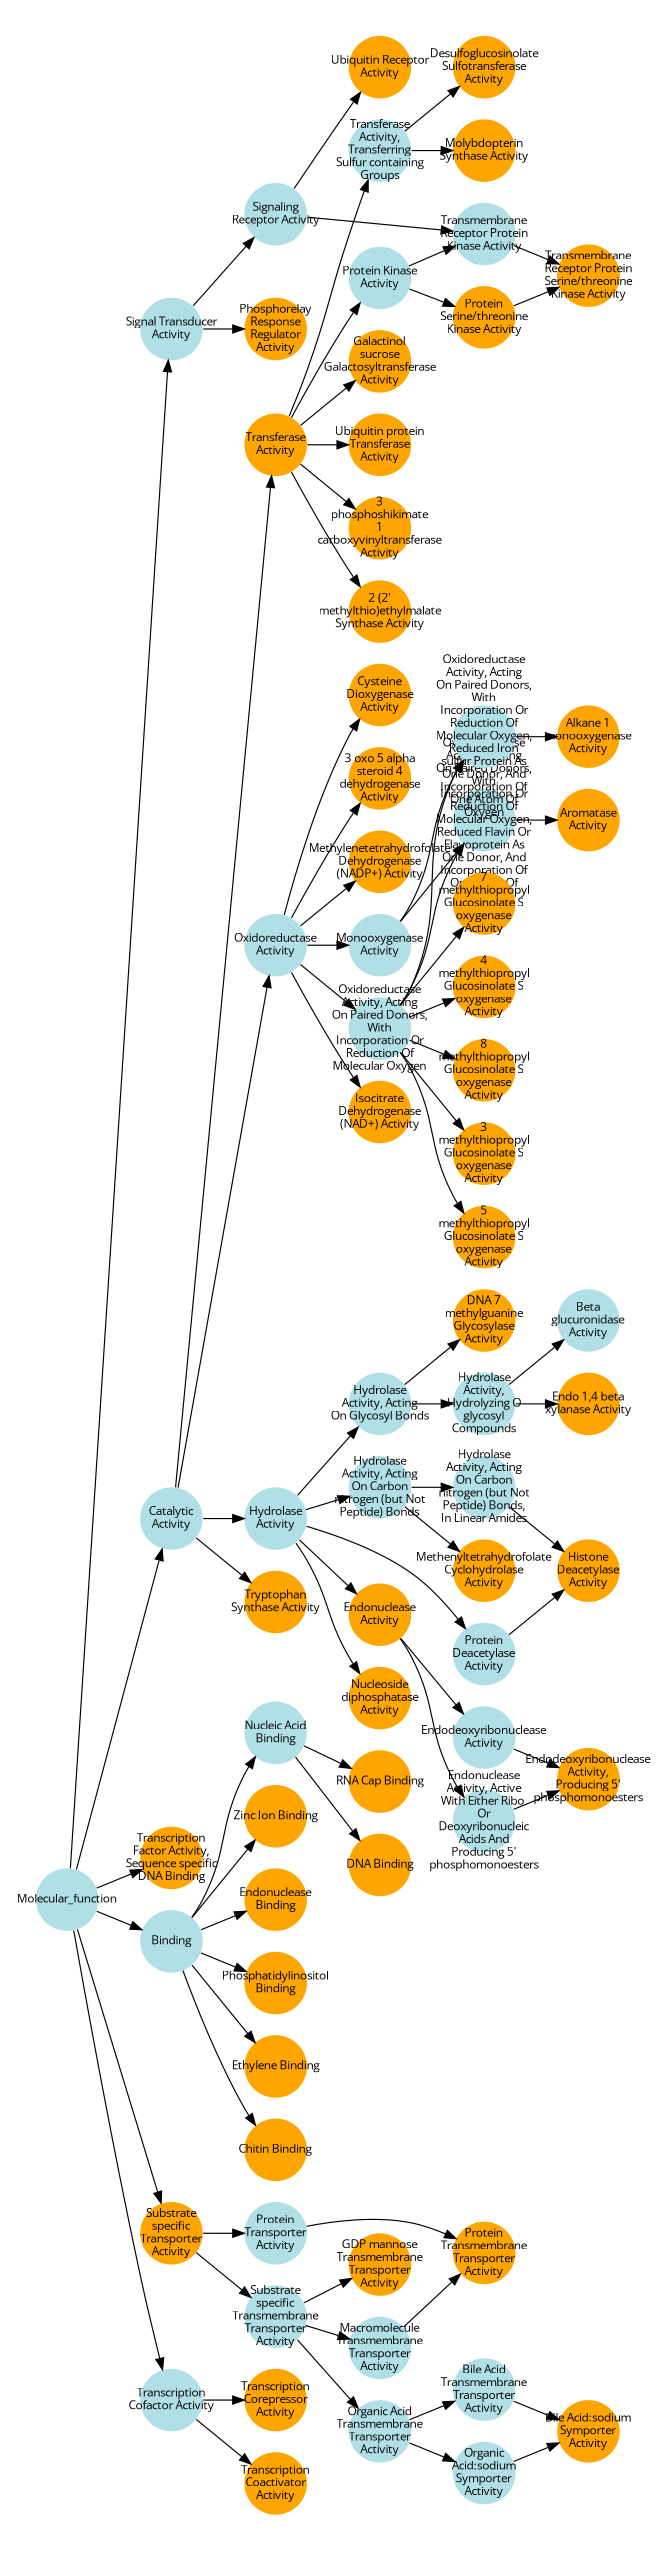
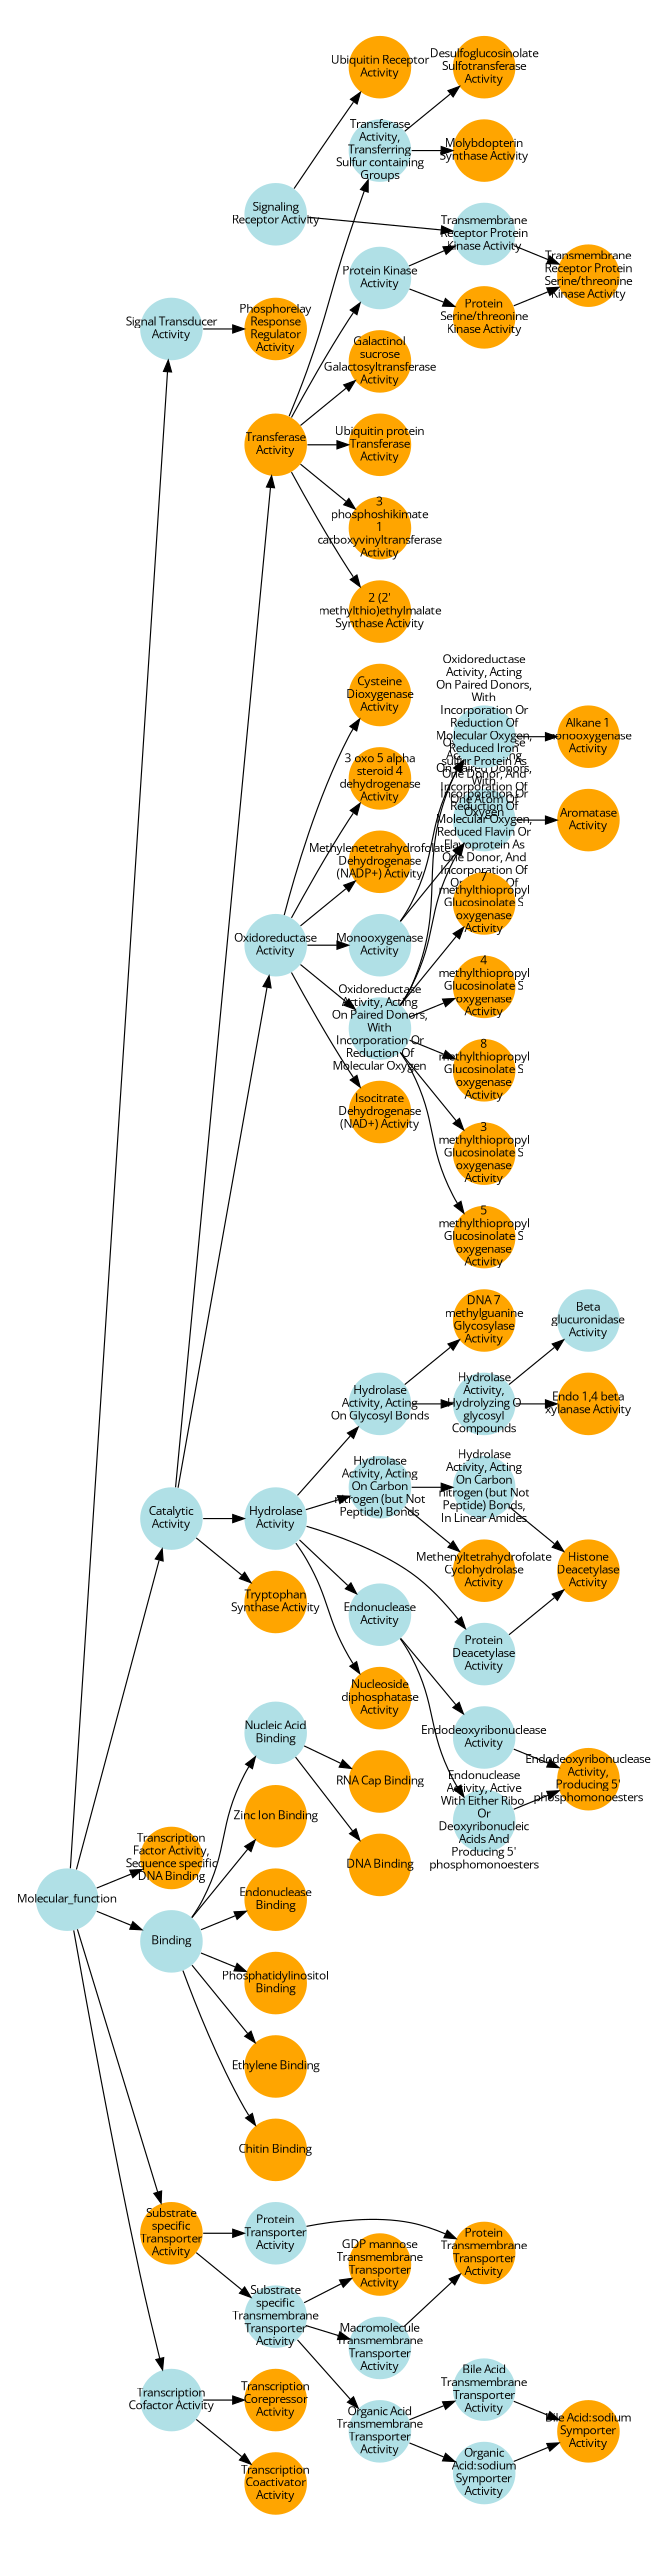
(220, 276) -> none
(380, 1615) -> (380, 1615)
